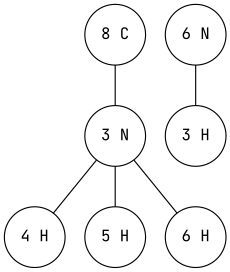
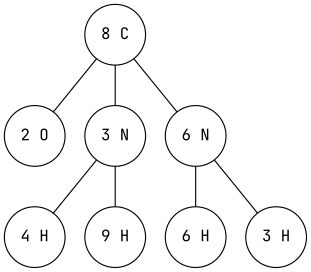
none -> (155, 85)
none -> (35, 136)
(155, 187) -> (196, 186)
(115, 237) -> (115, 237)
